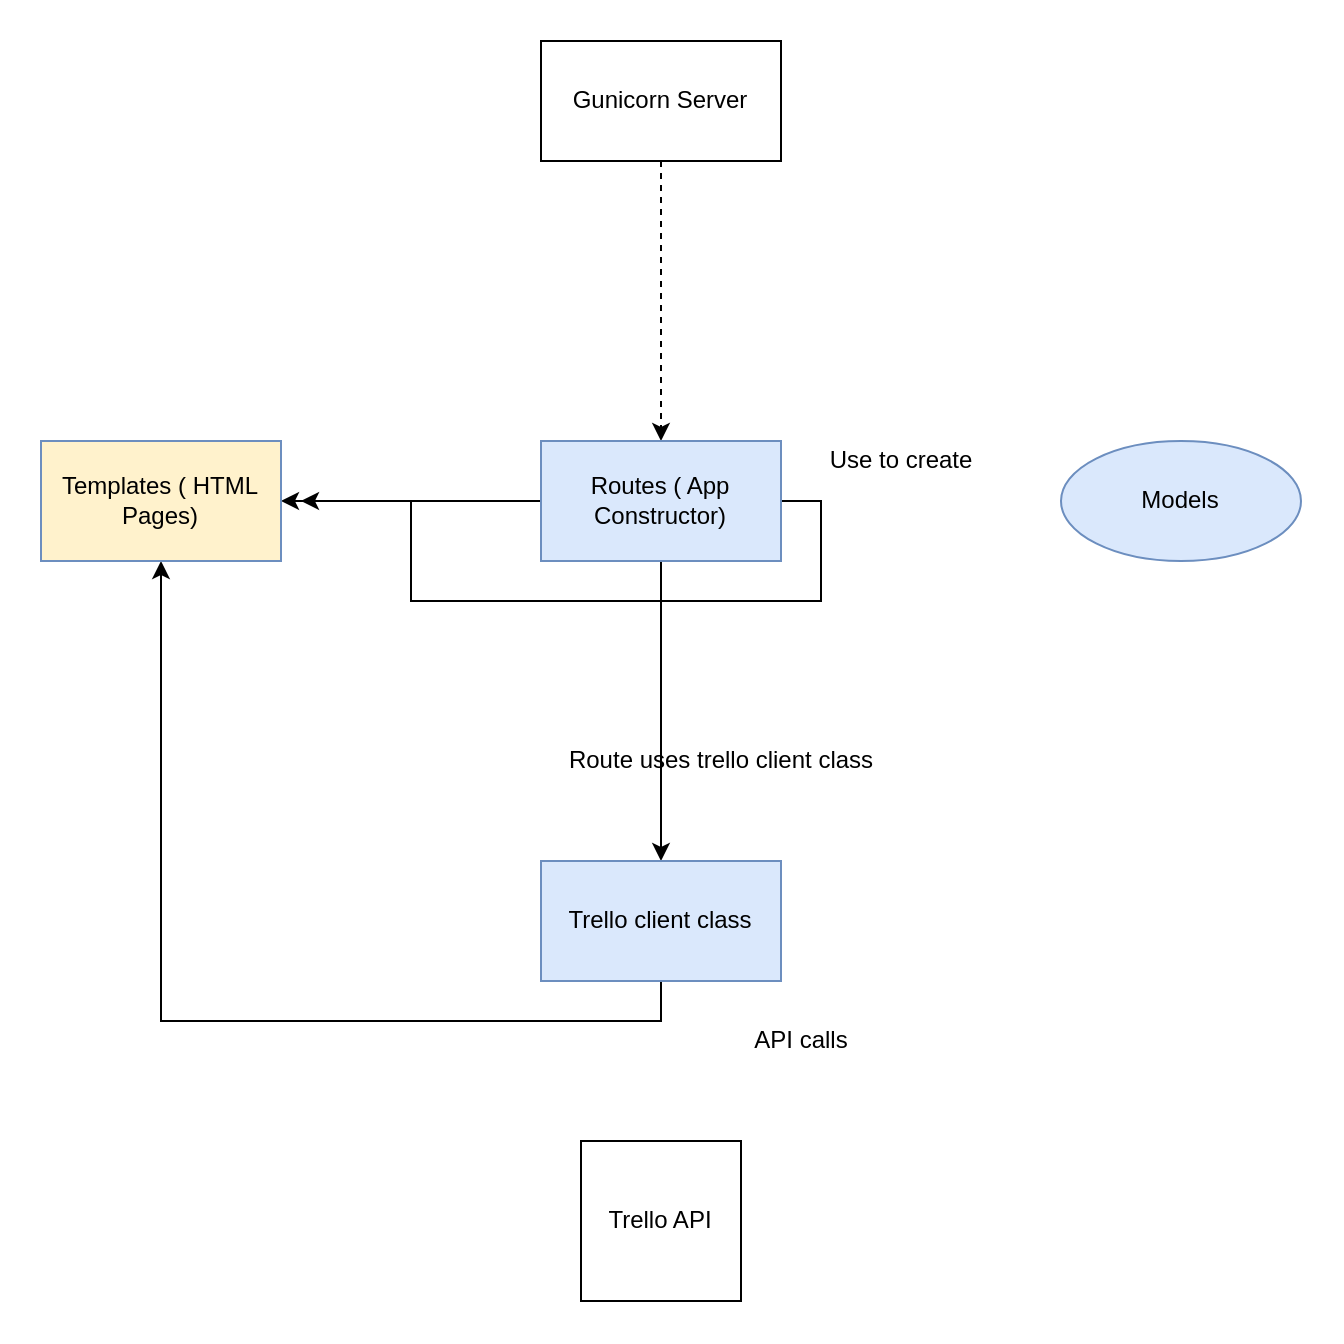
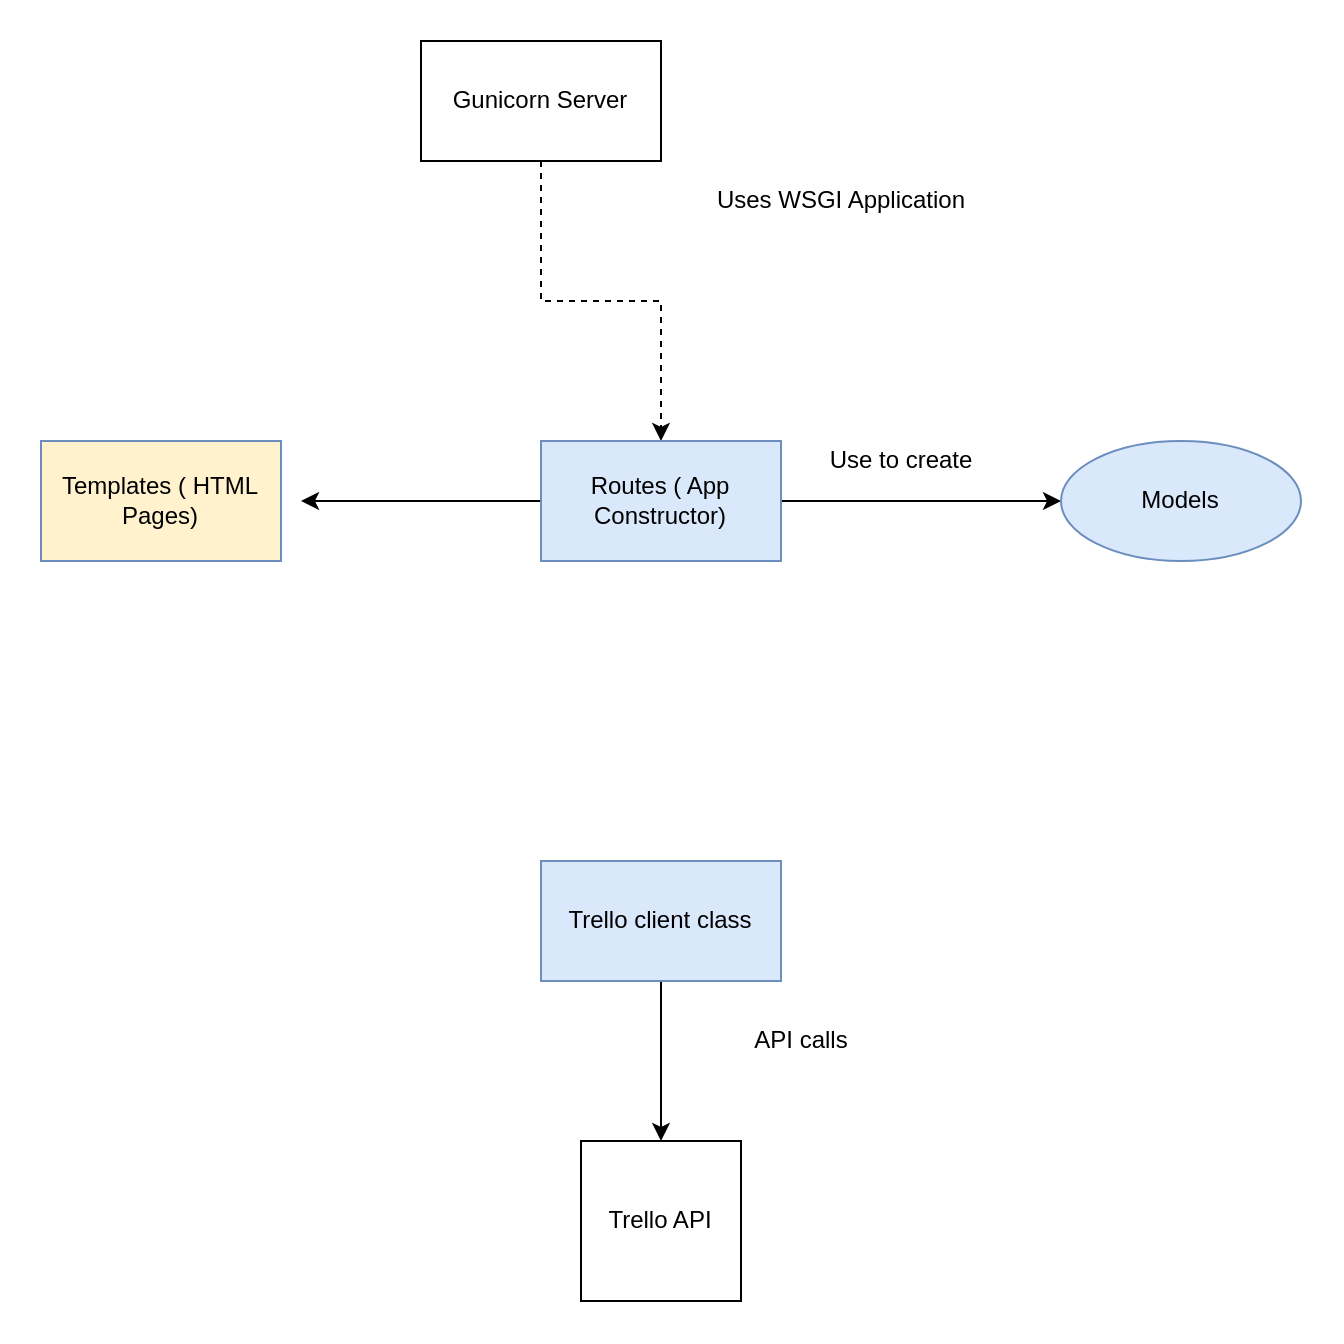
(661, 101) -> (541, 101)
none -> (841, 201)
(619, 601) -> (933, 501)
(661, 704) -> none
(721, 761) -> none
(189, 1021) -> (661, 1073)
